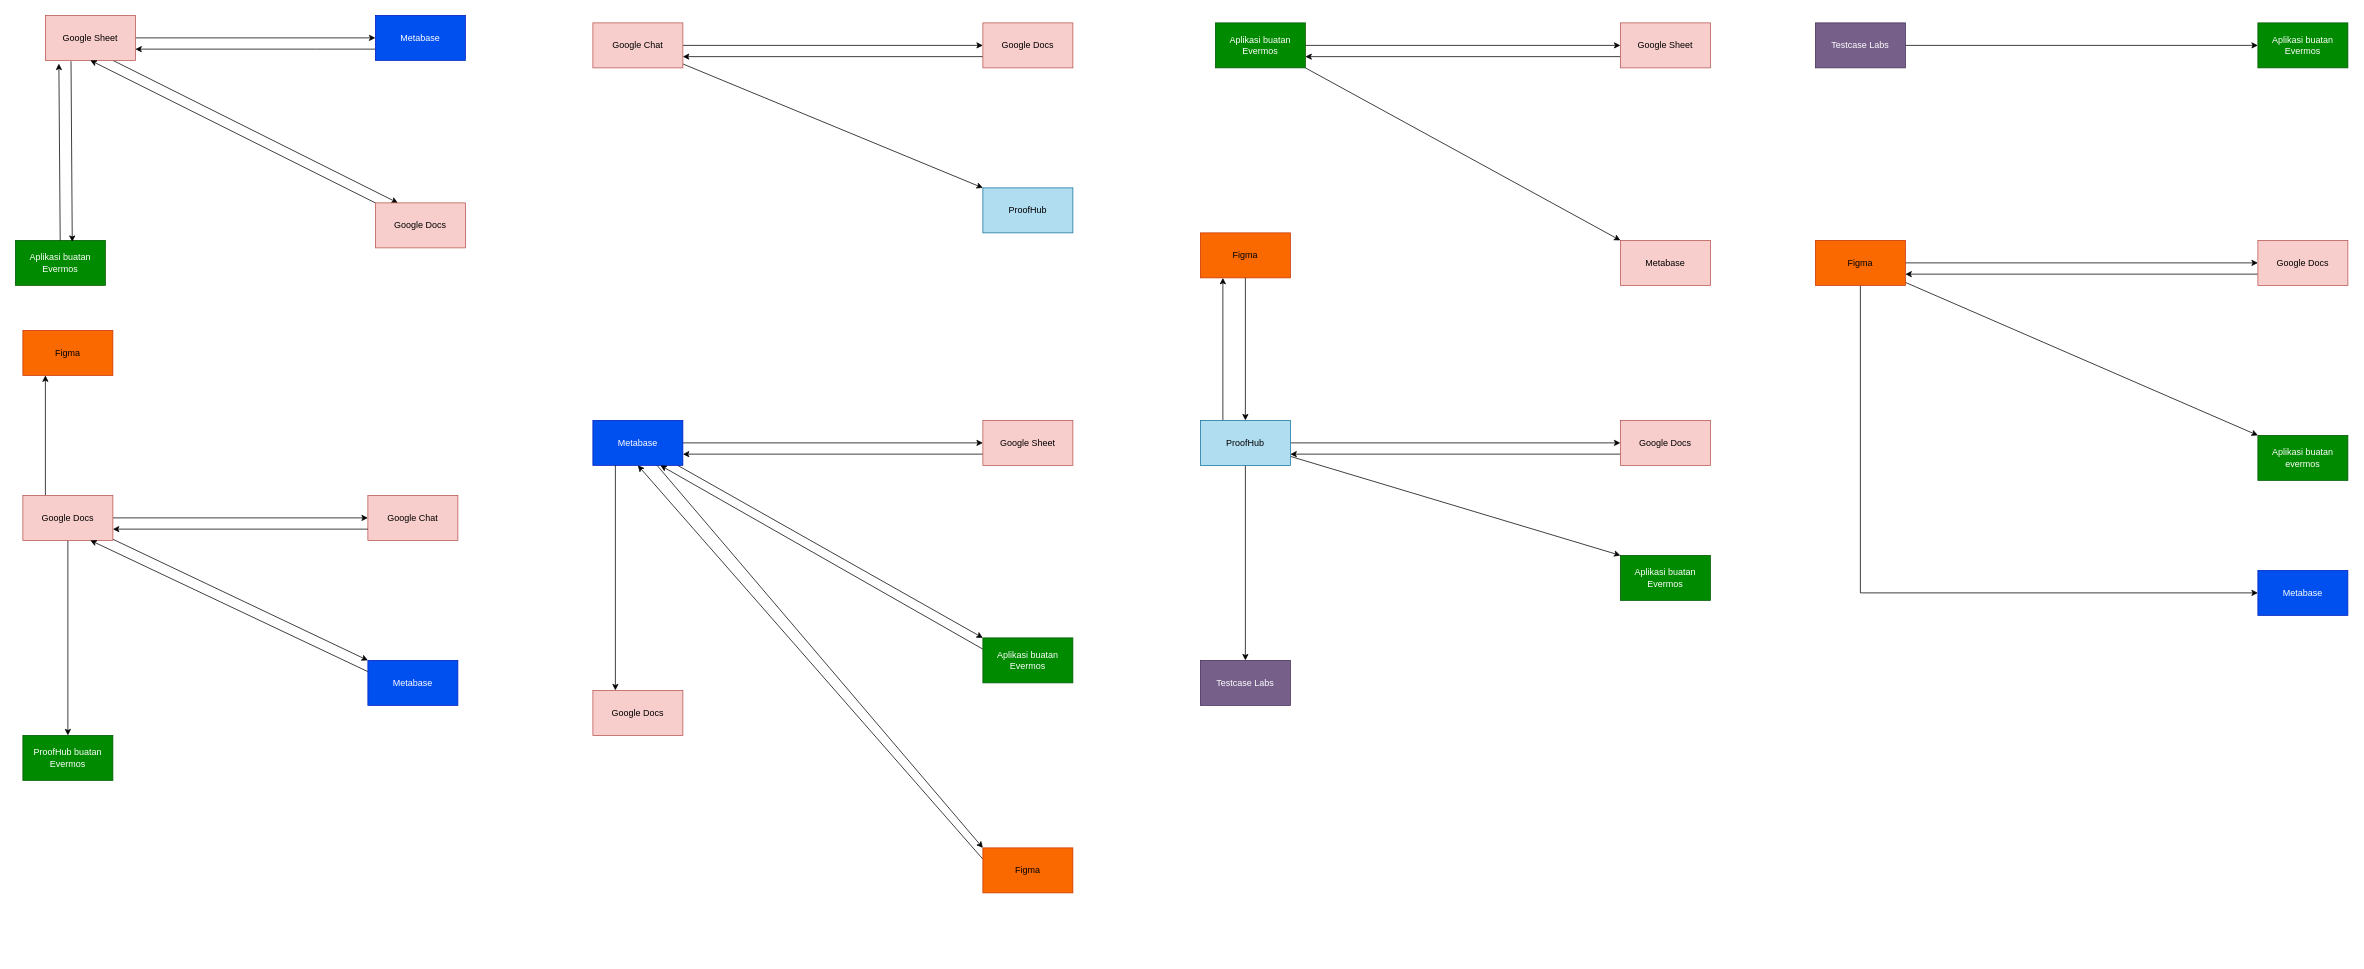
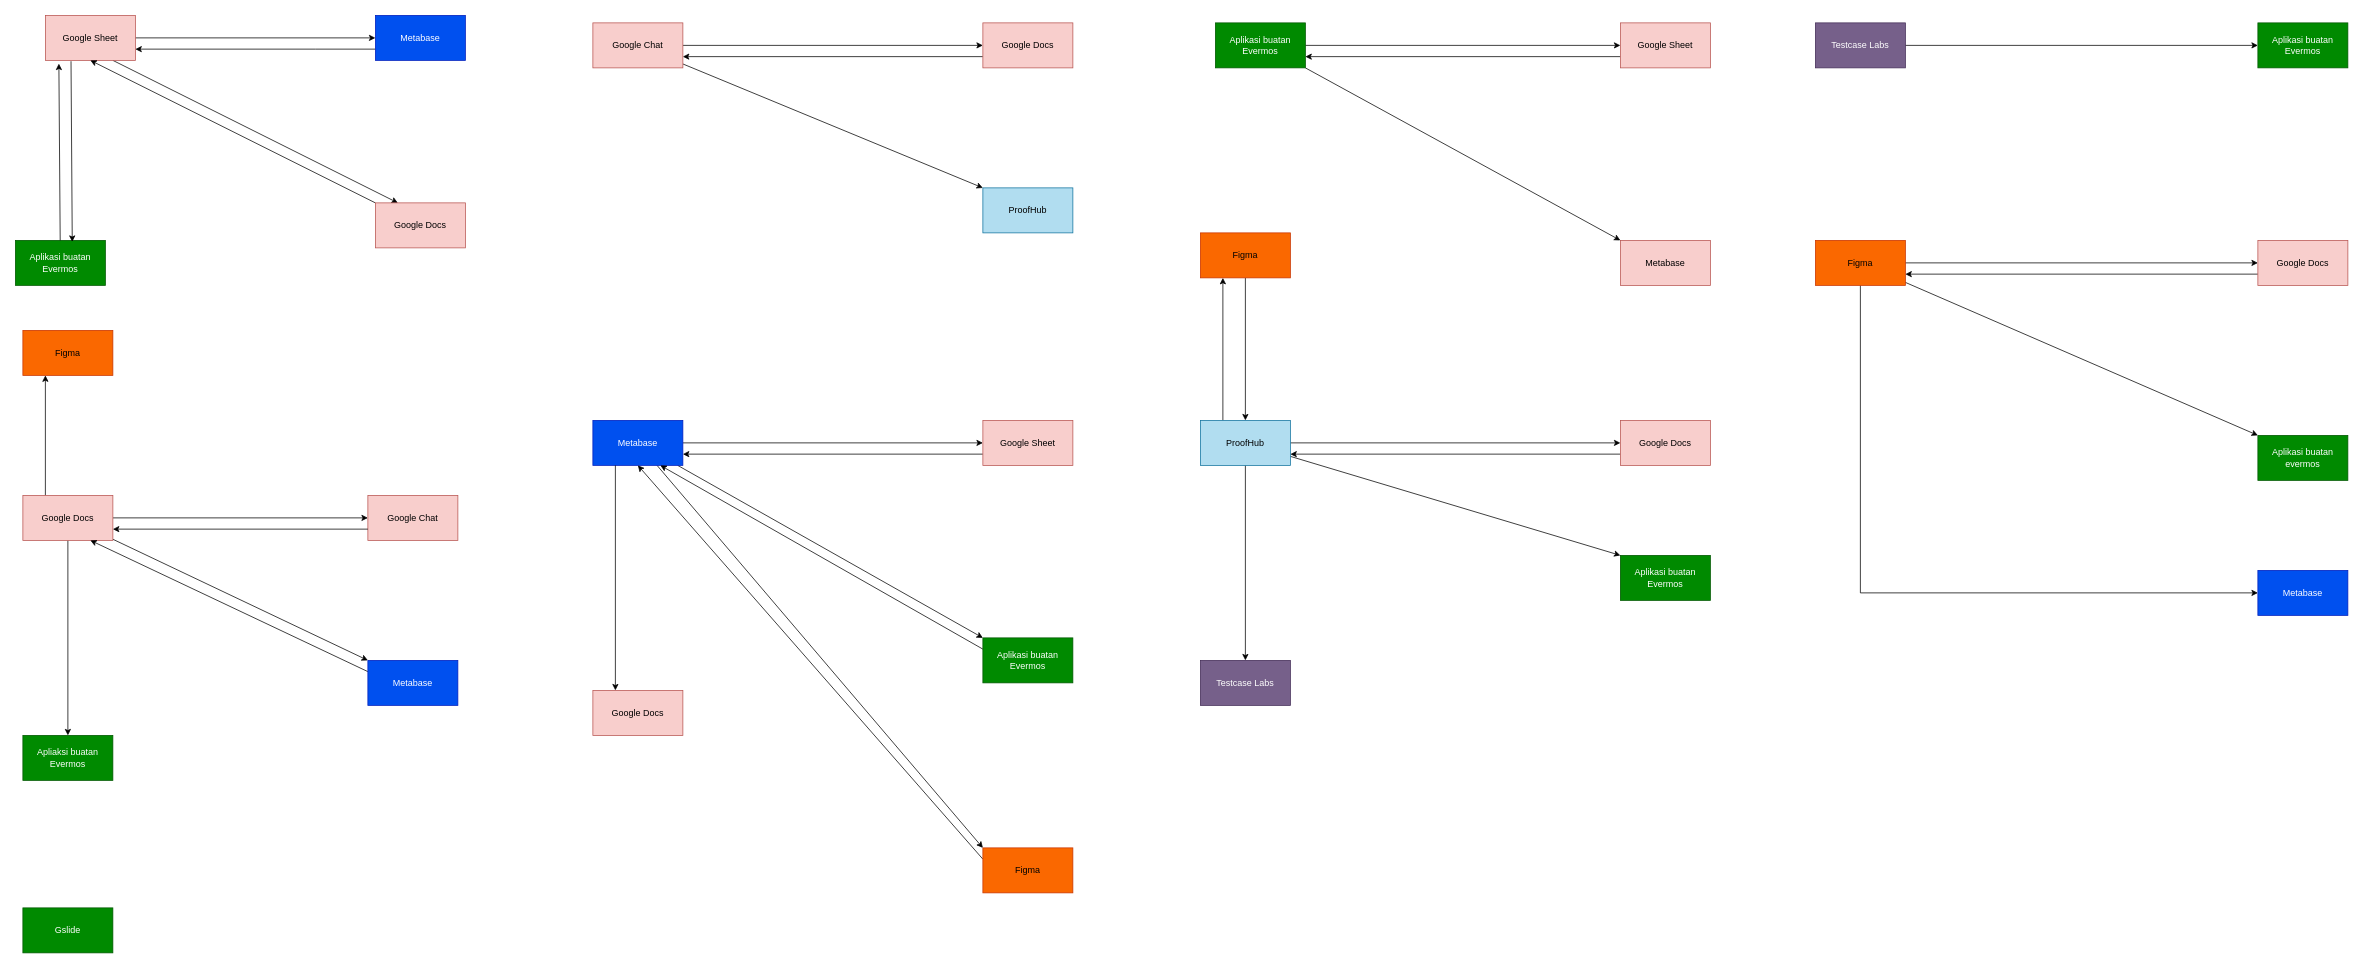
(68, 758) -> (68, 758)
none -> (68, 930)
